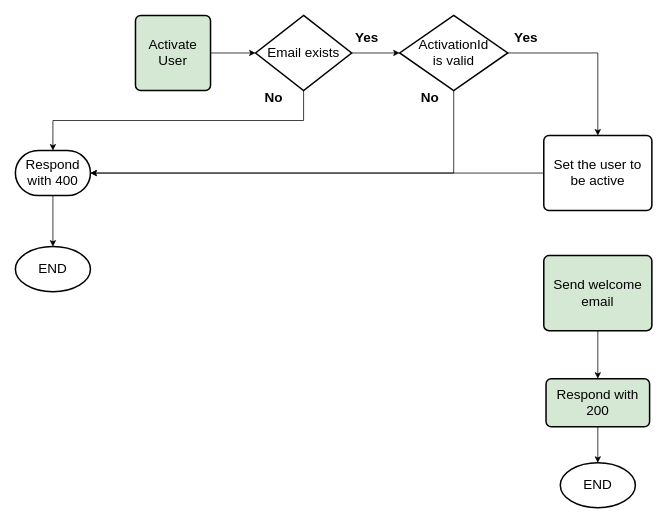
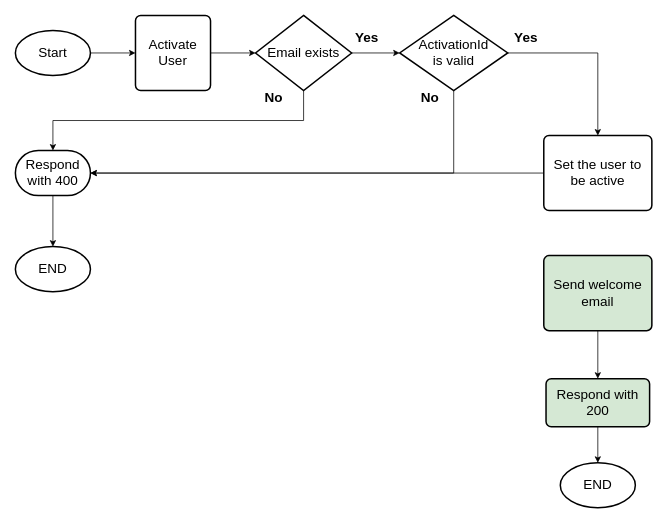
none -> (53, 53)
none -> (129, 53)
(173, 53) -> (173, 53)
